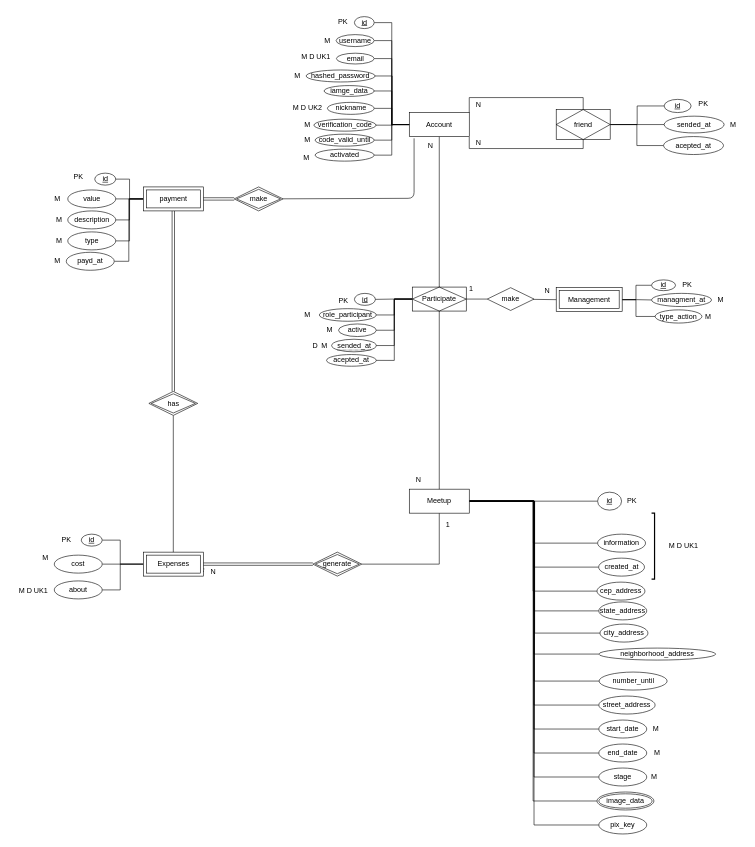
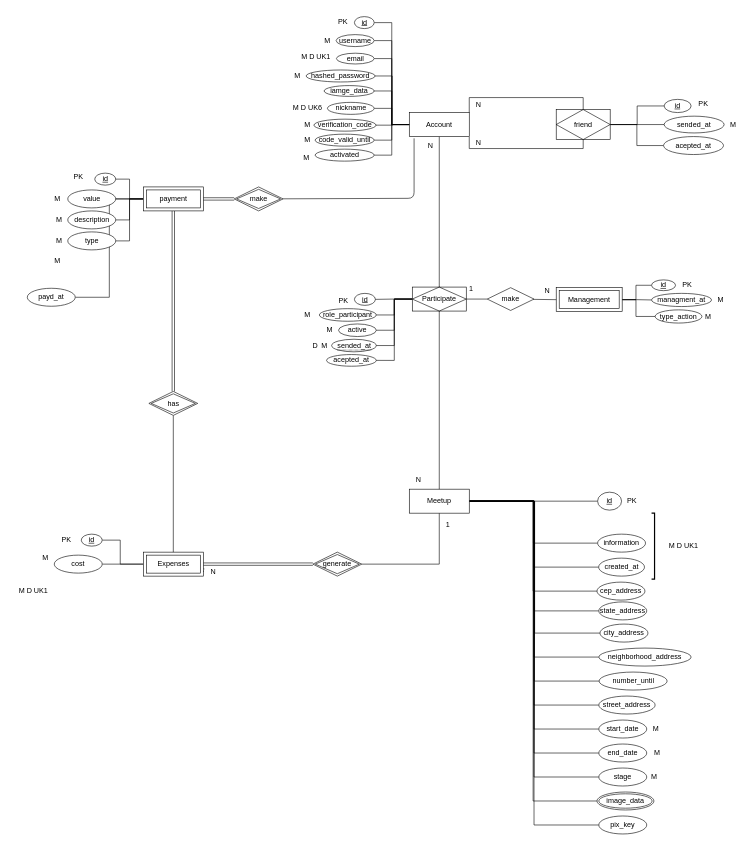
(308, 108) -> (308, 108)
(90, 261) -> (51, 297)
(120, 587) -> none
(78, 590) -> none
(658, 654) -> (645, 657)
